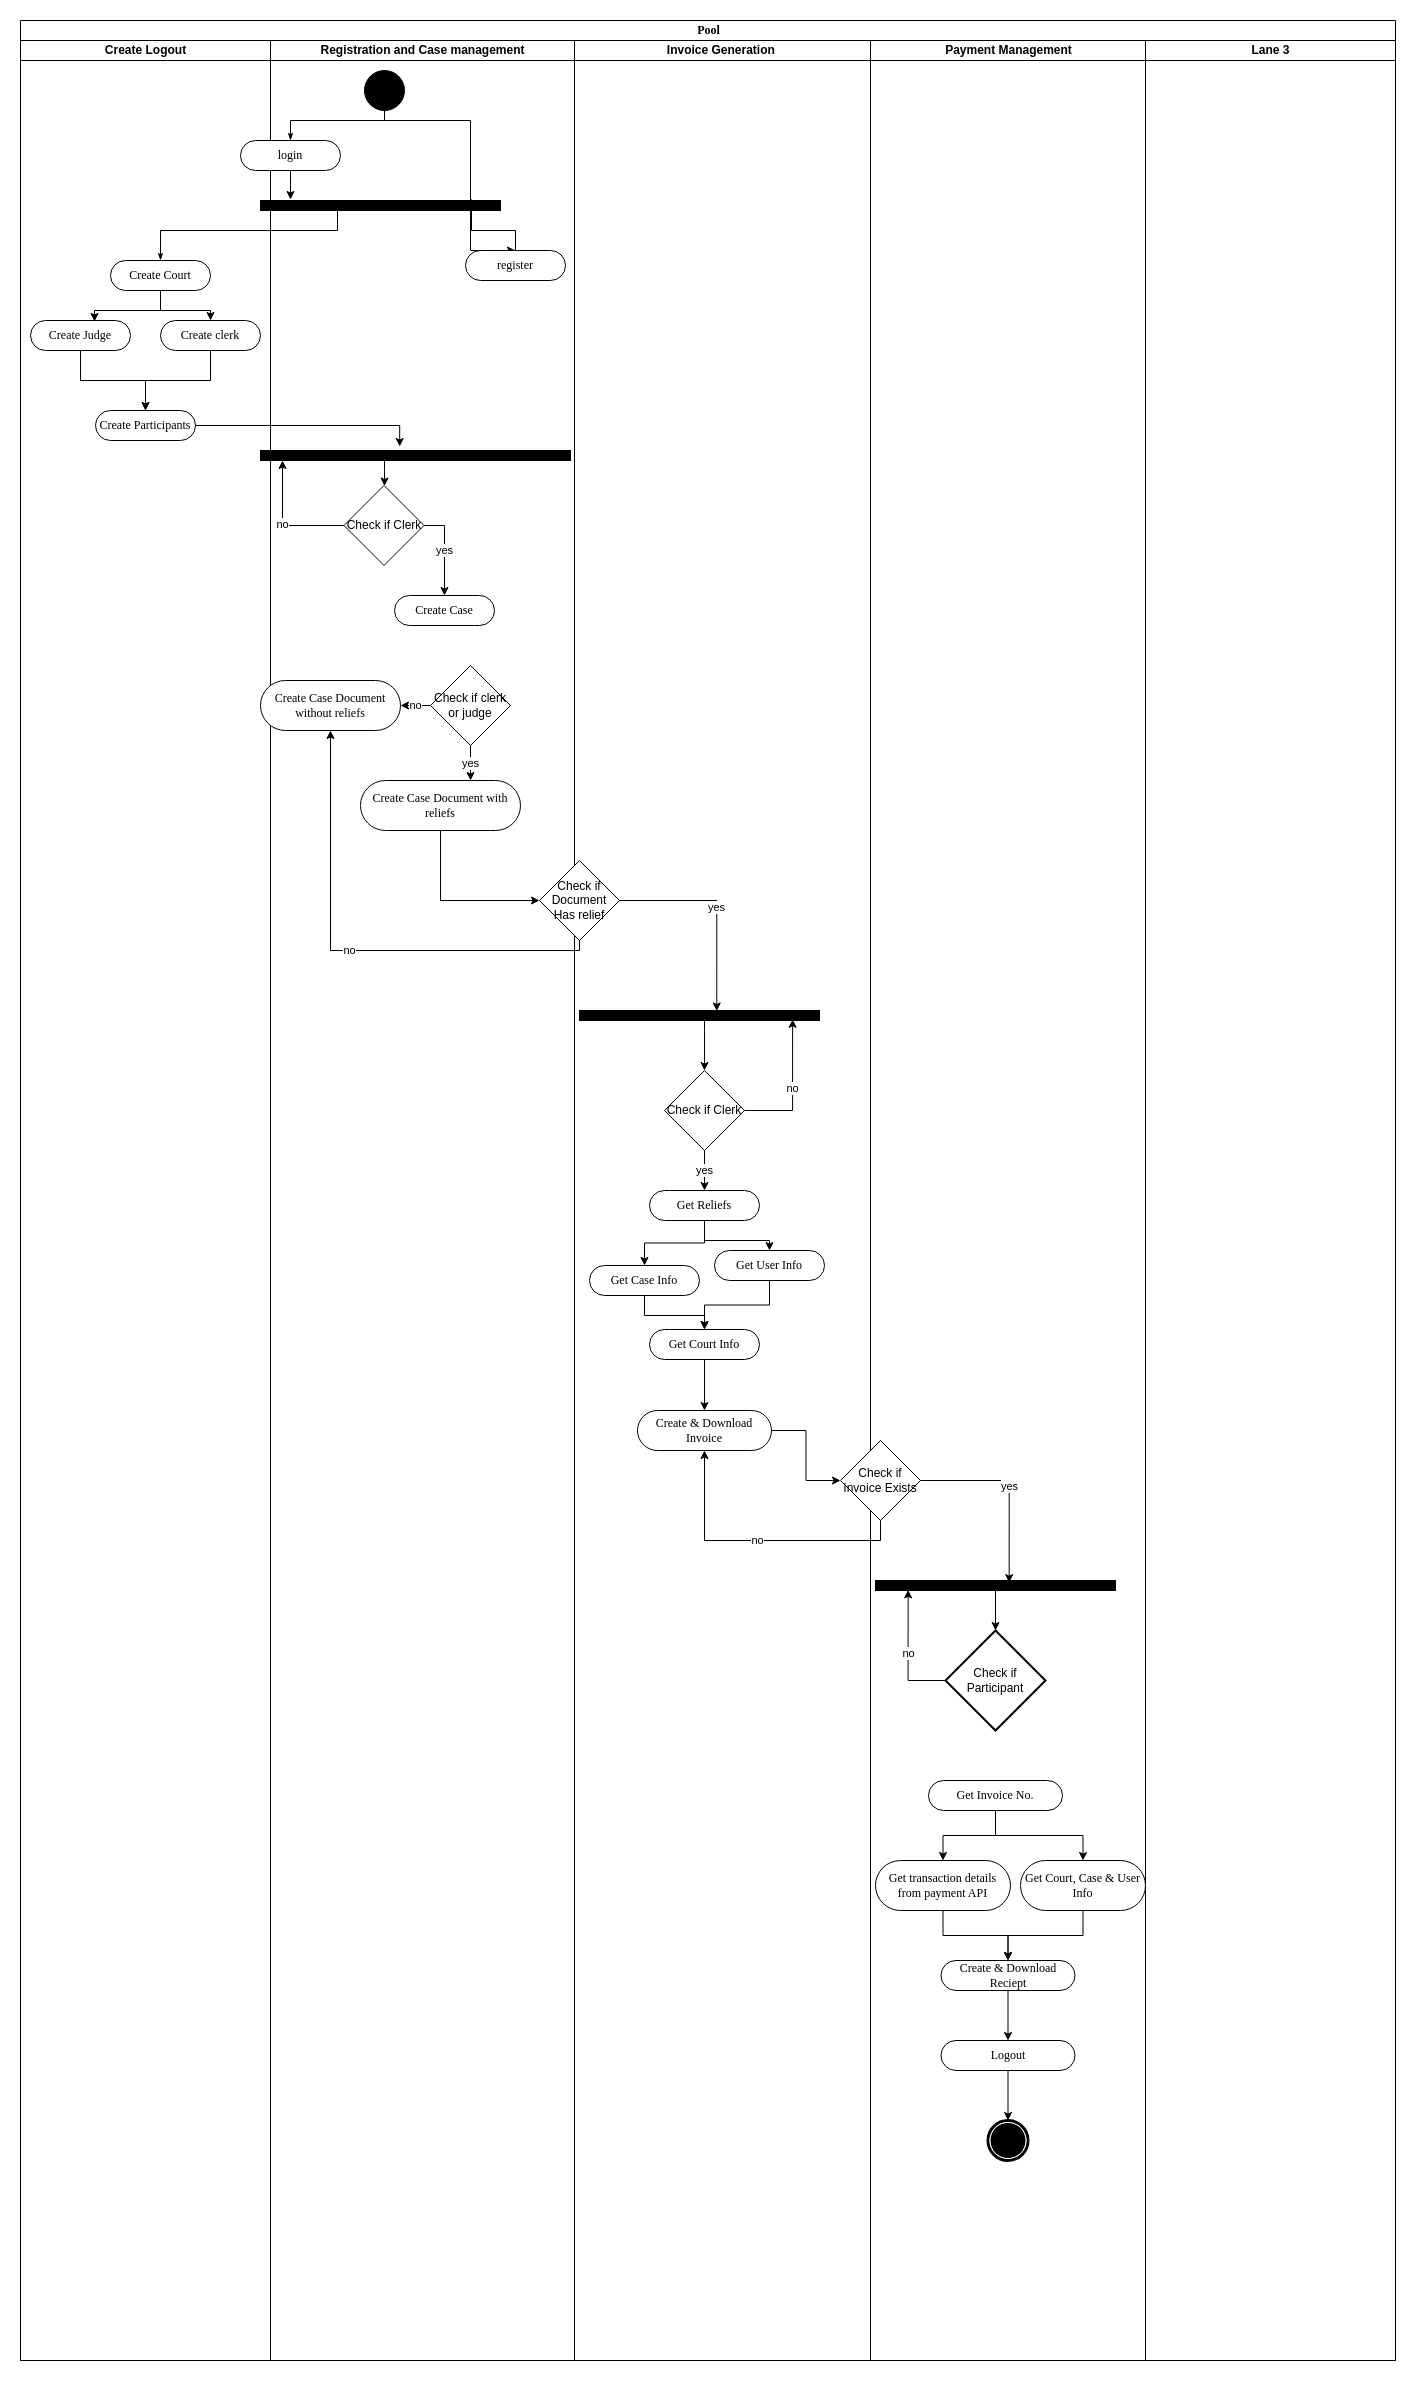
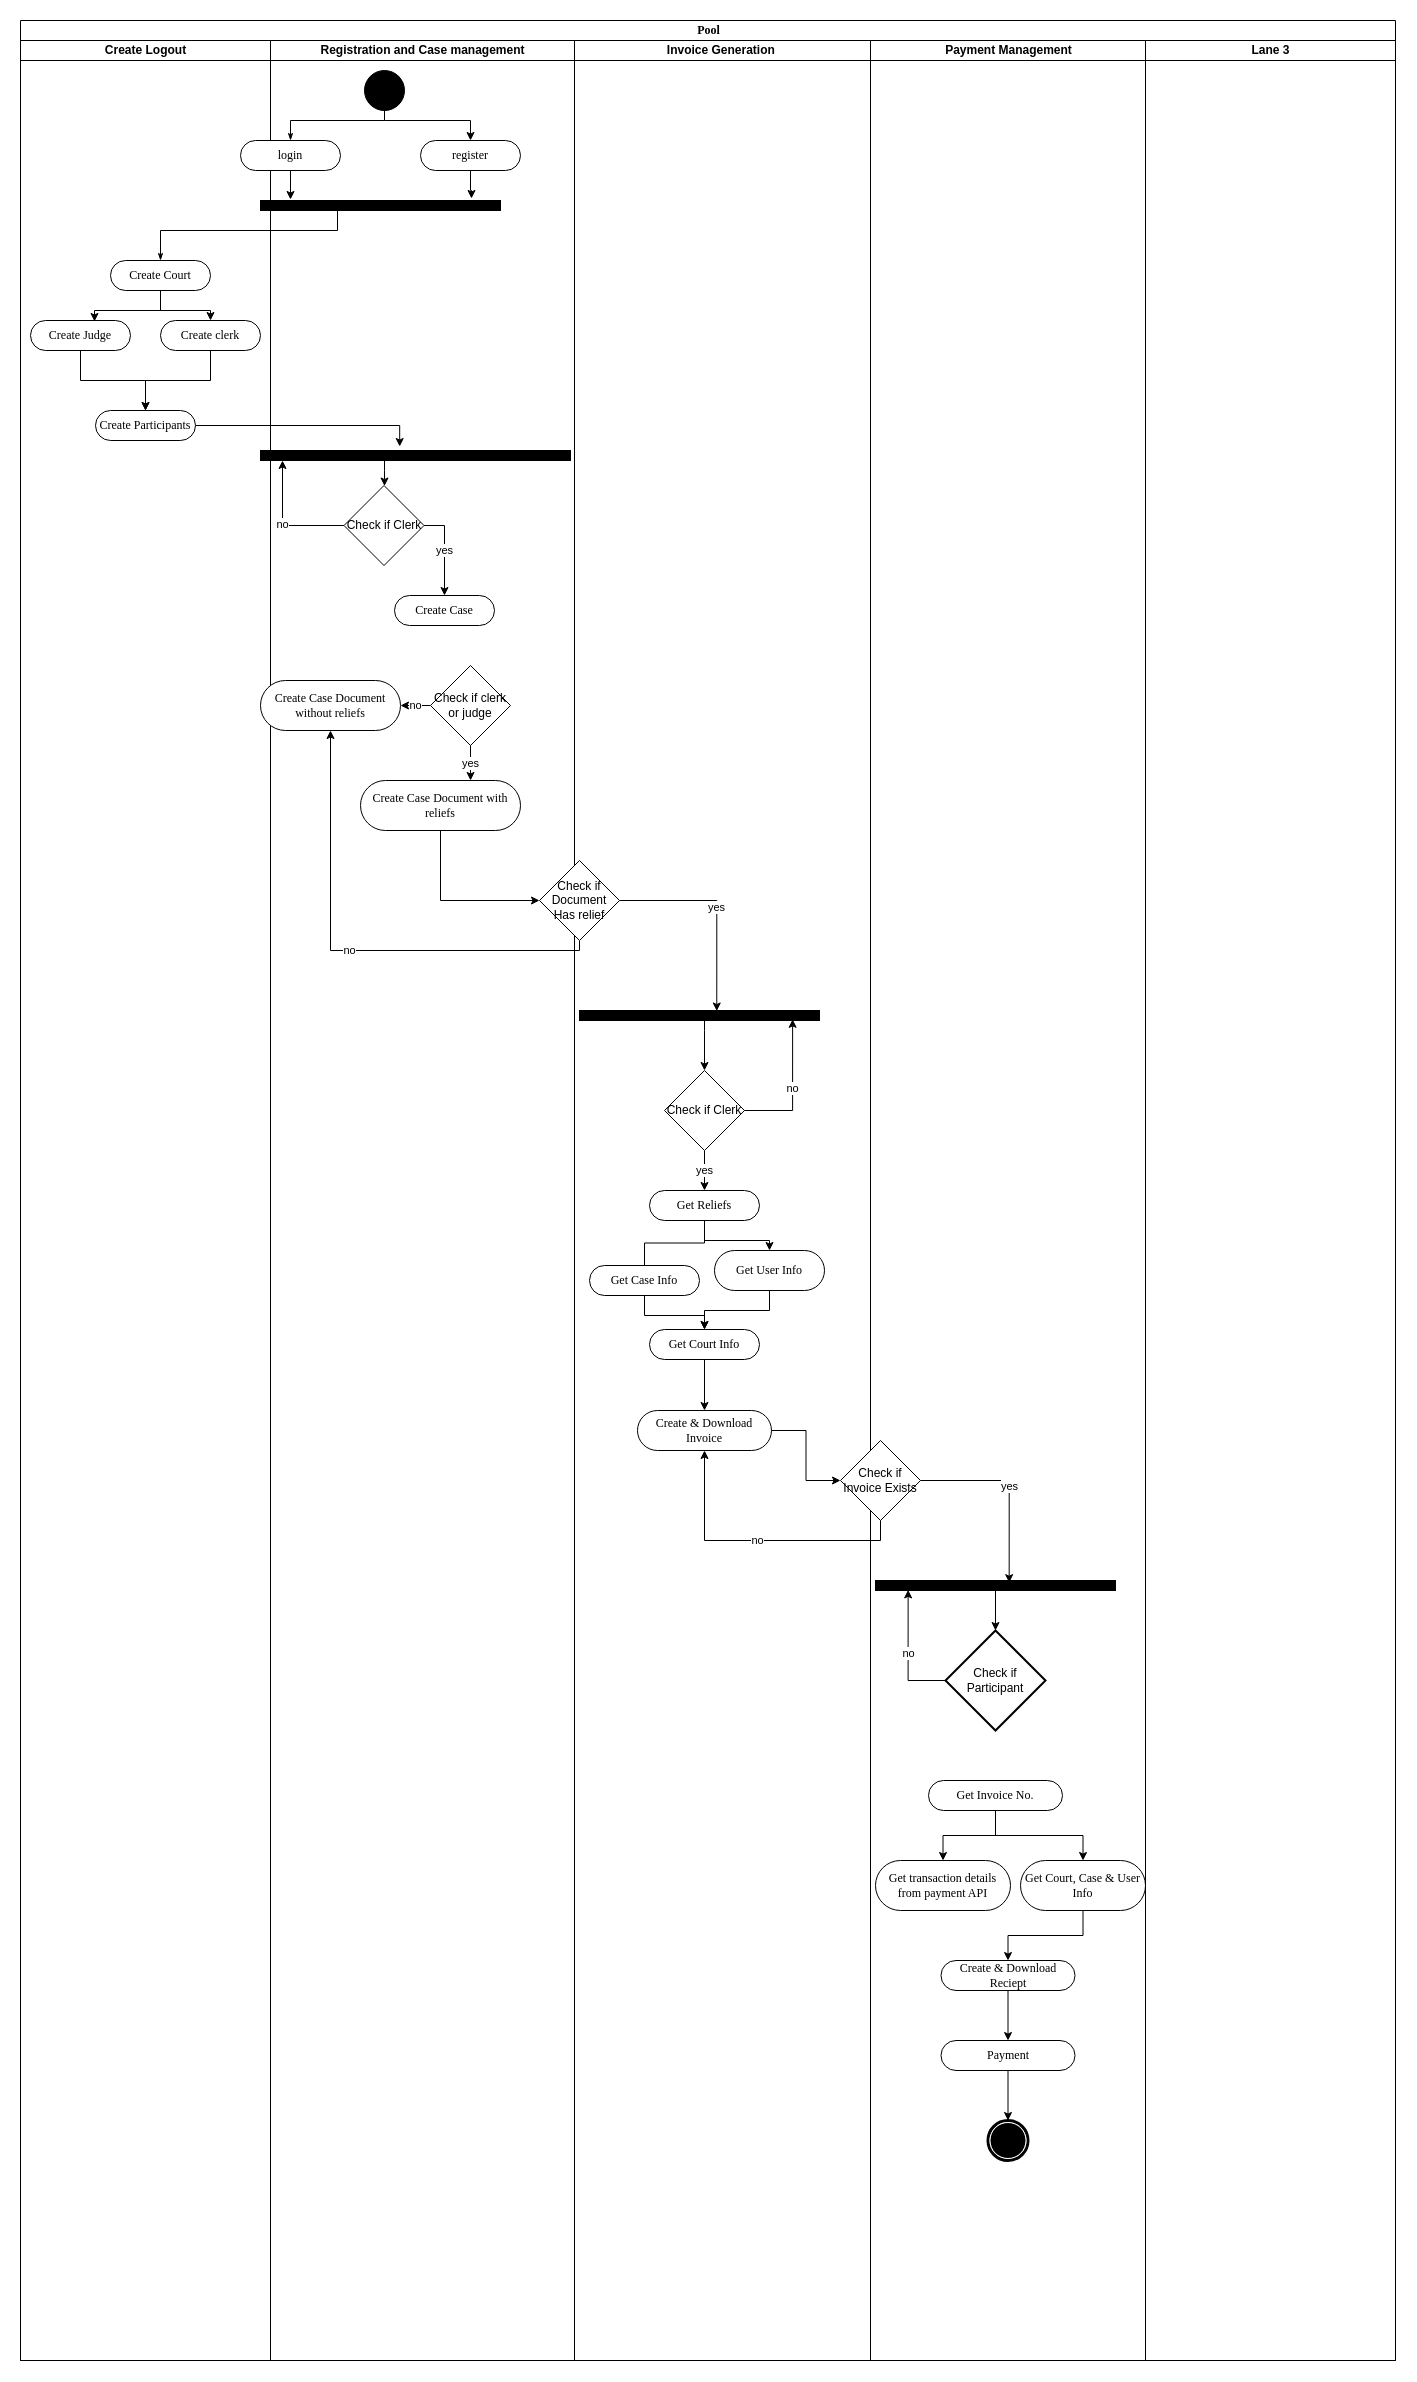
(516, 266) -> (471, 156)
(645, 1257) -> (645, 1260)
(770, 1266) -> (770, 1271)
(962, 1936) -> none
(1009, 2056) -> (1009, 2056)
